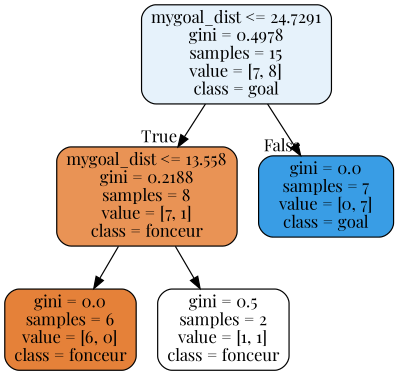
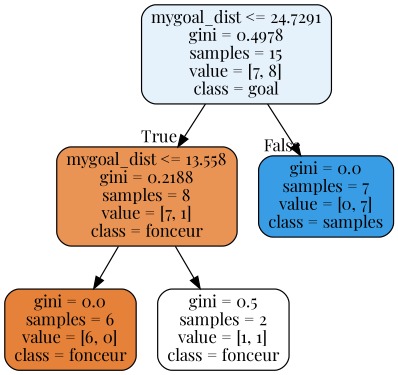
(326, 196) -> (326, 196)
